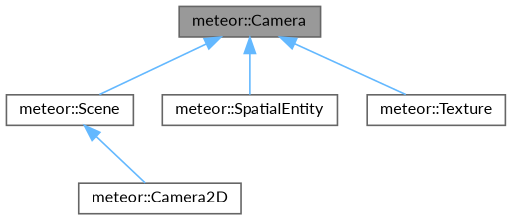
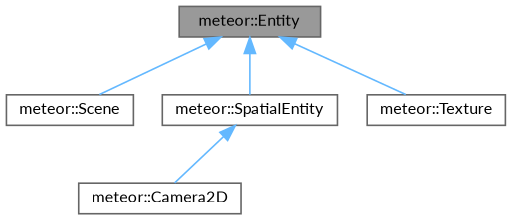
(250, 22) -> (250, 22)
(121, 160) -> (199, 160)
